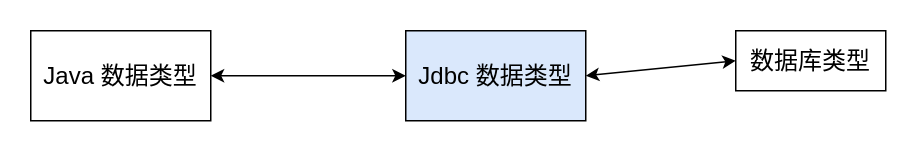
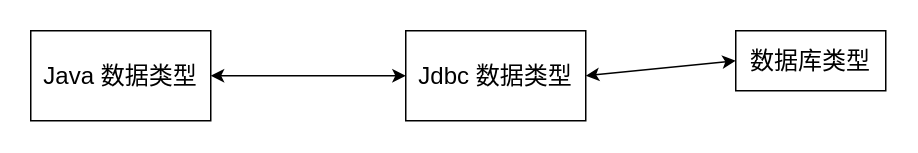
(496, 76) -> (496, 76)
